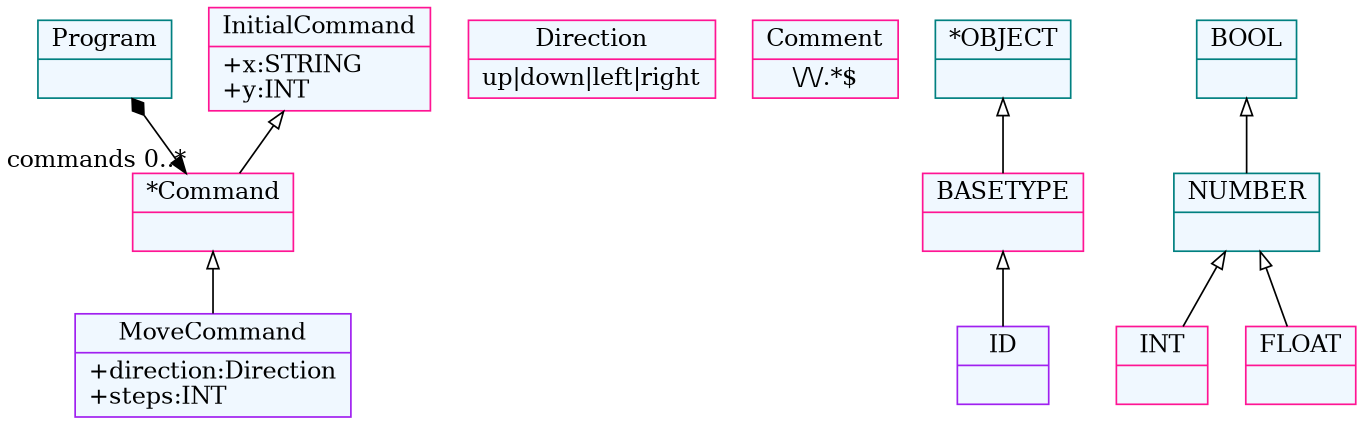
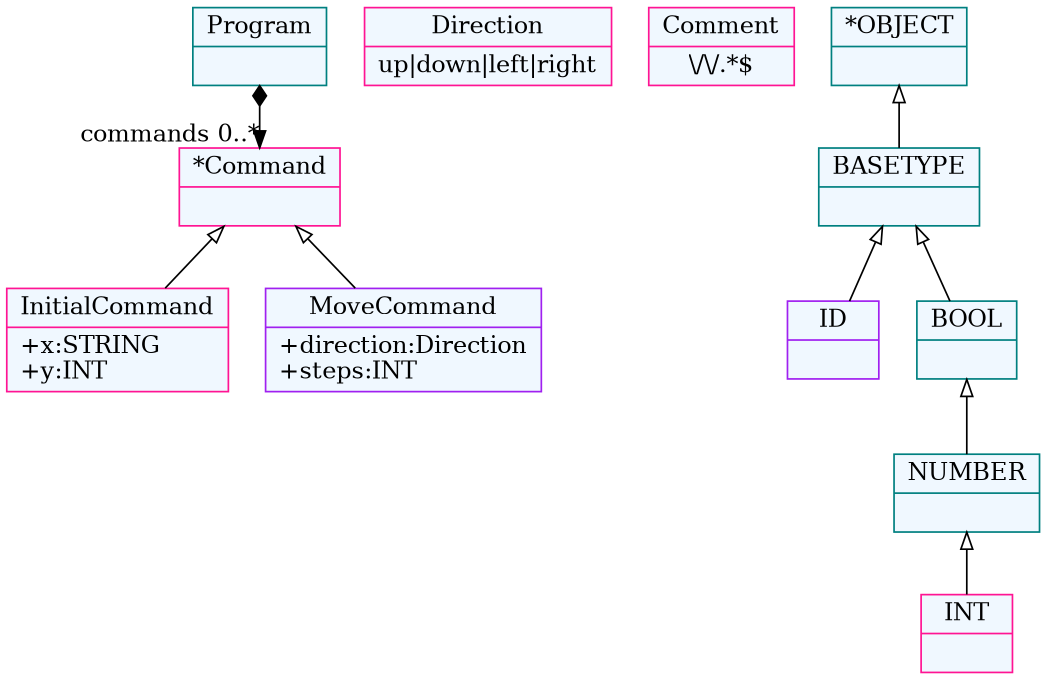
(257, 149) -> (189, 263)
(1003, 212) -> (899, 187)
none -> (937, 272)
(1301, 365) -> none
